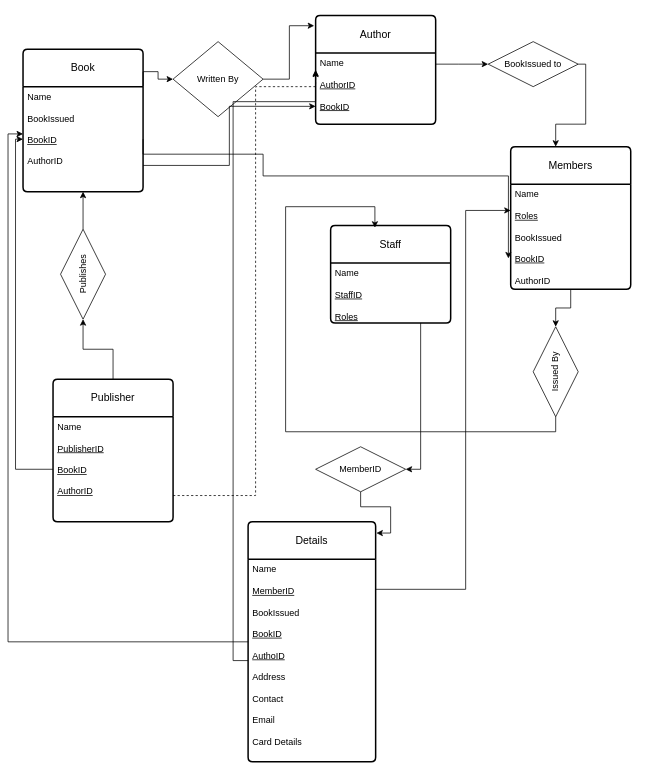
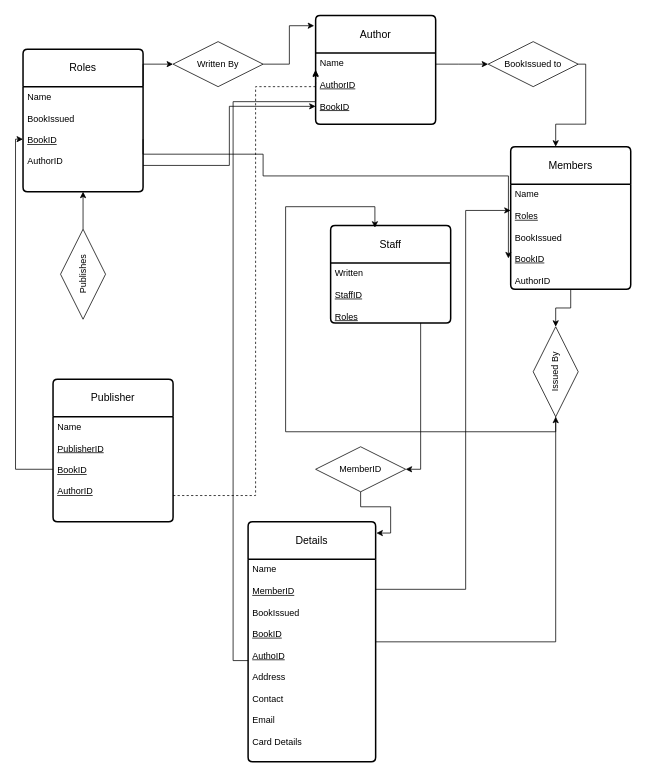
(83, 68) -> (83, 68)
(218, 79) -> (218, 64)
(353, 284) -> (353, 284)
(98, 349) -> none
(125, 642) -> (555, 627)
